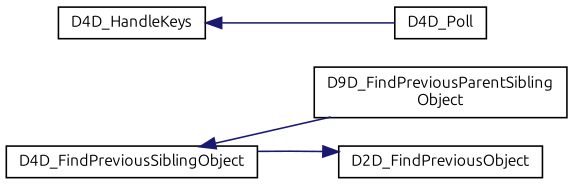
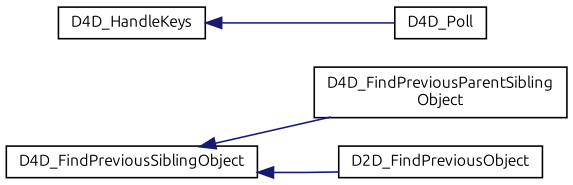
(441, 92) -> (441, 92)
(290, 151) -> (306, 172)
